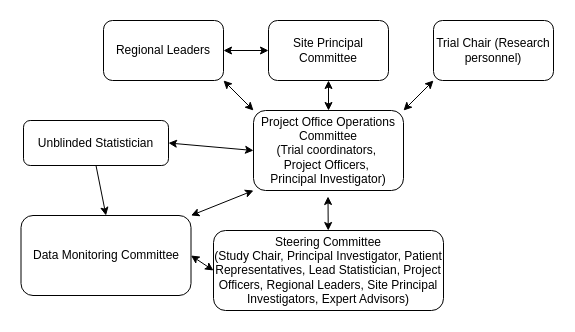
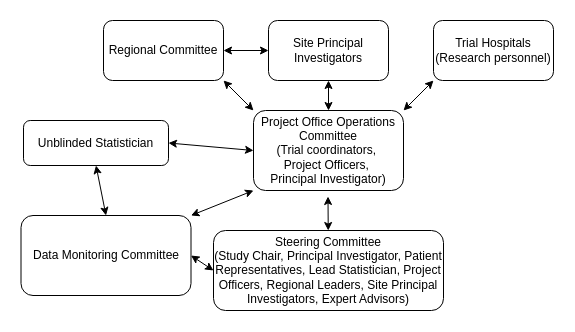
(164, 51) -> (164, 51)
(329, 51) -> (329, 51)
(494, 51) -> (494, 51)
(97, 170) -> (97, 173)
